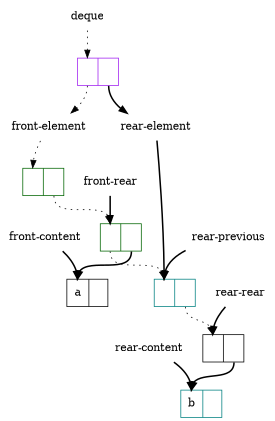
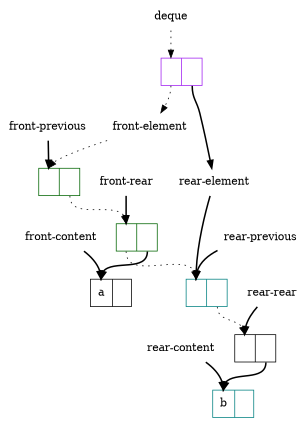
none -> (48, 127)
